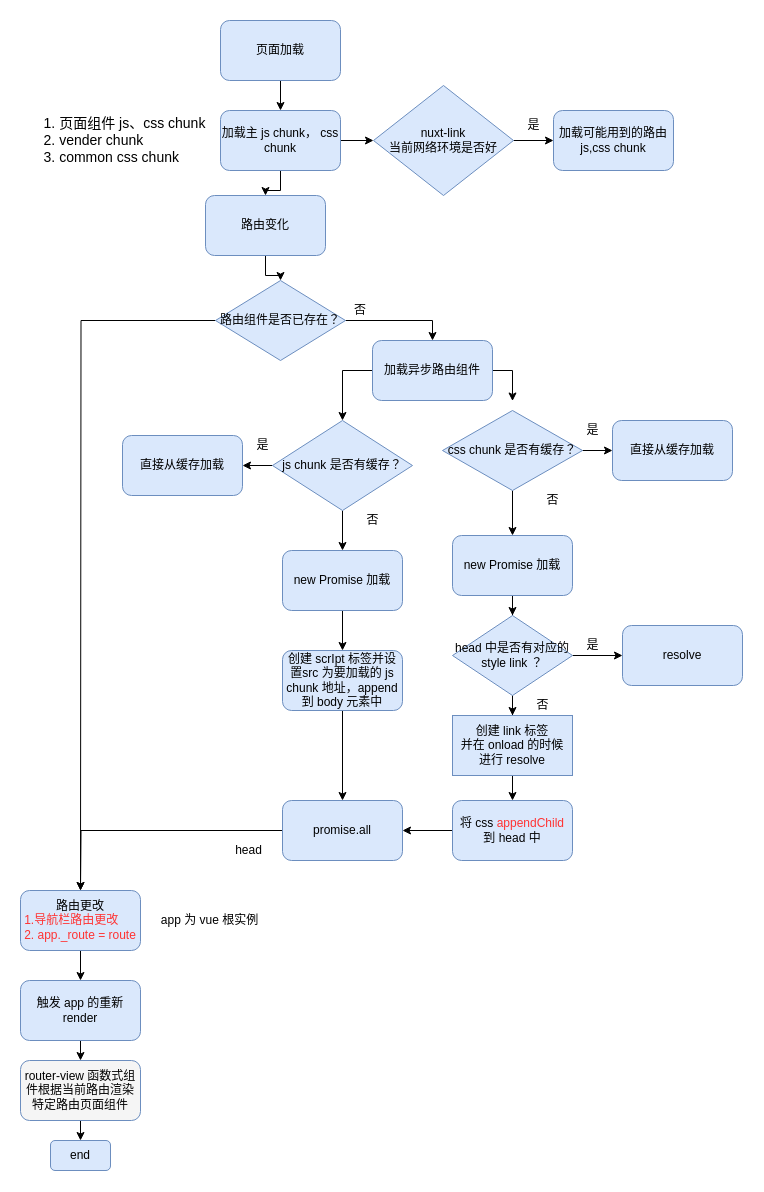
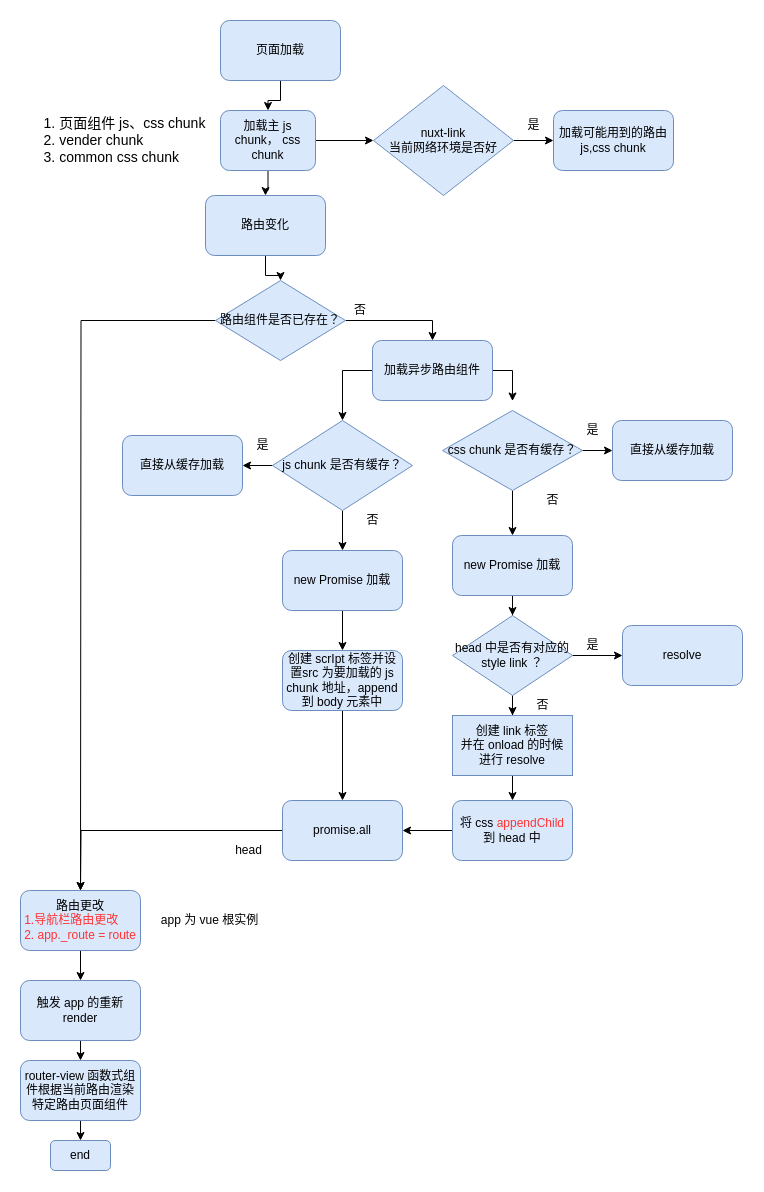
(281, 141) -> (268, 141)
(81, 1091) -> (81, 1091)
